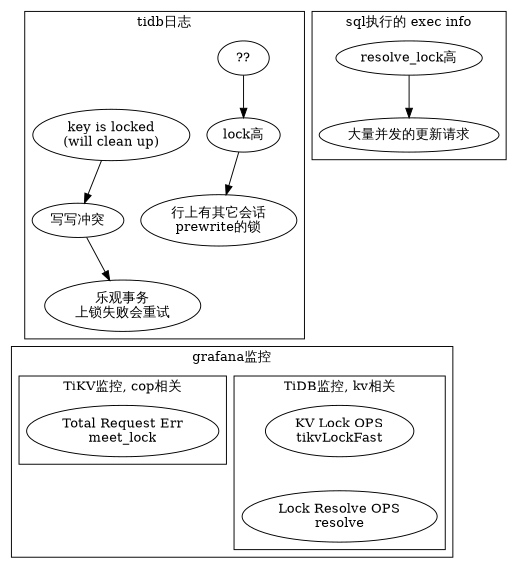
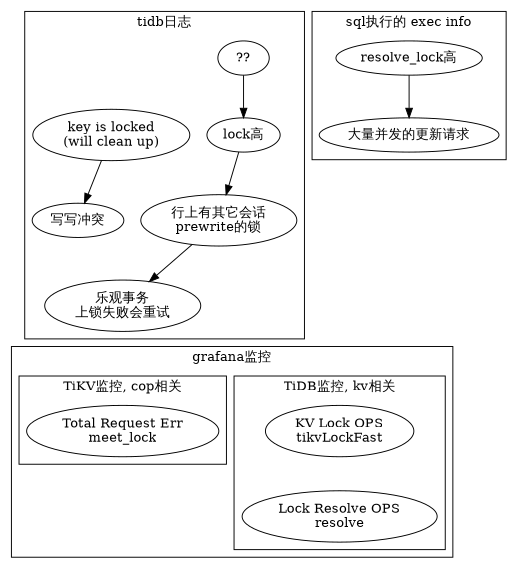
(96, 255) -> (174, 260)
